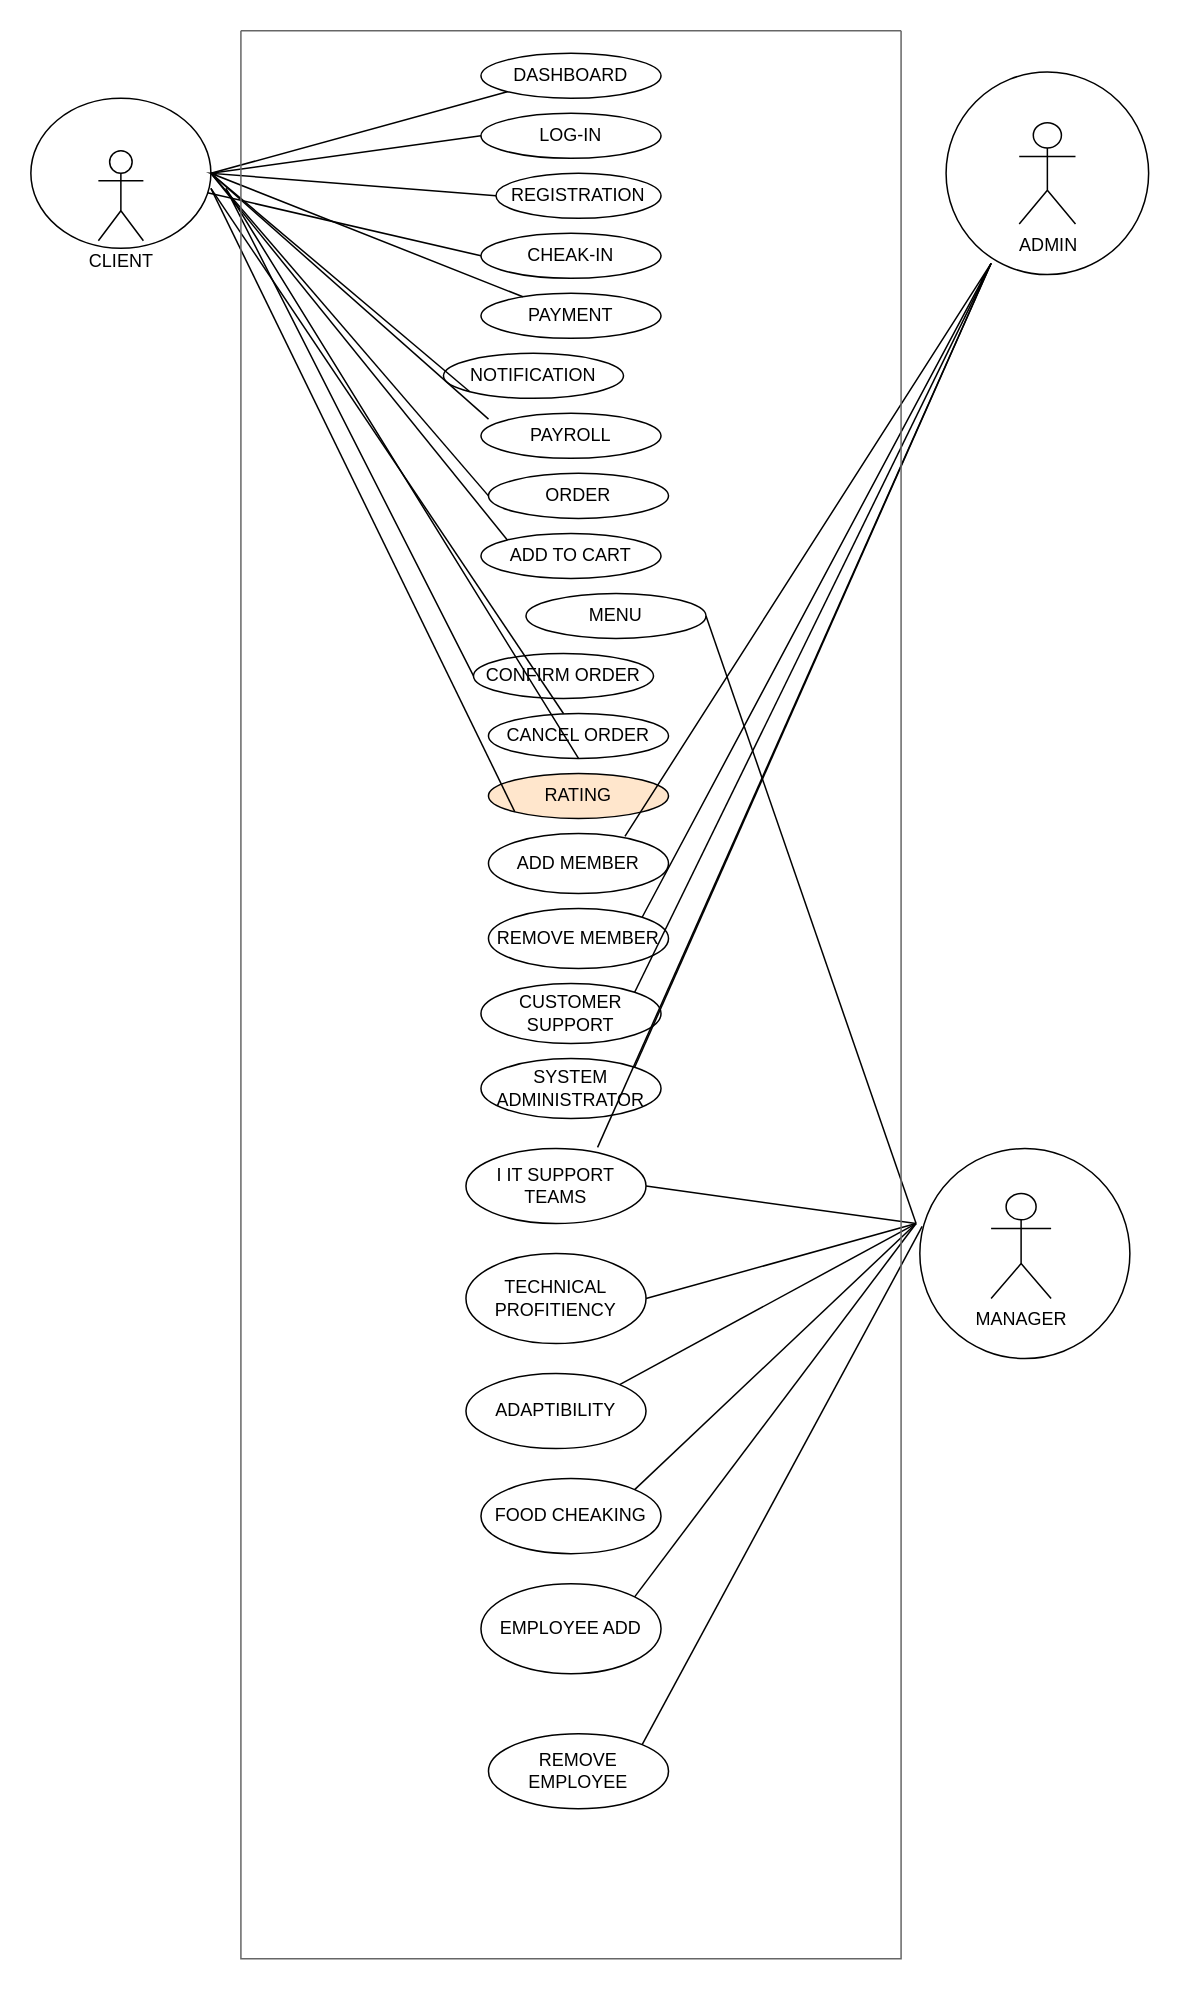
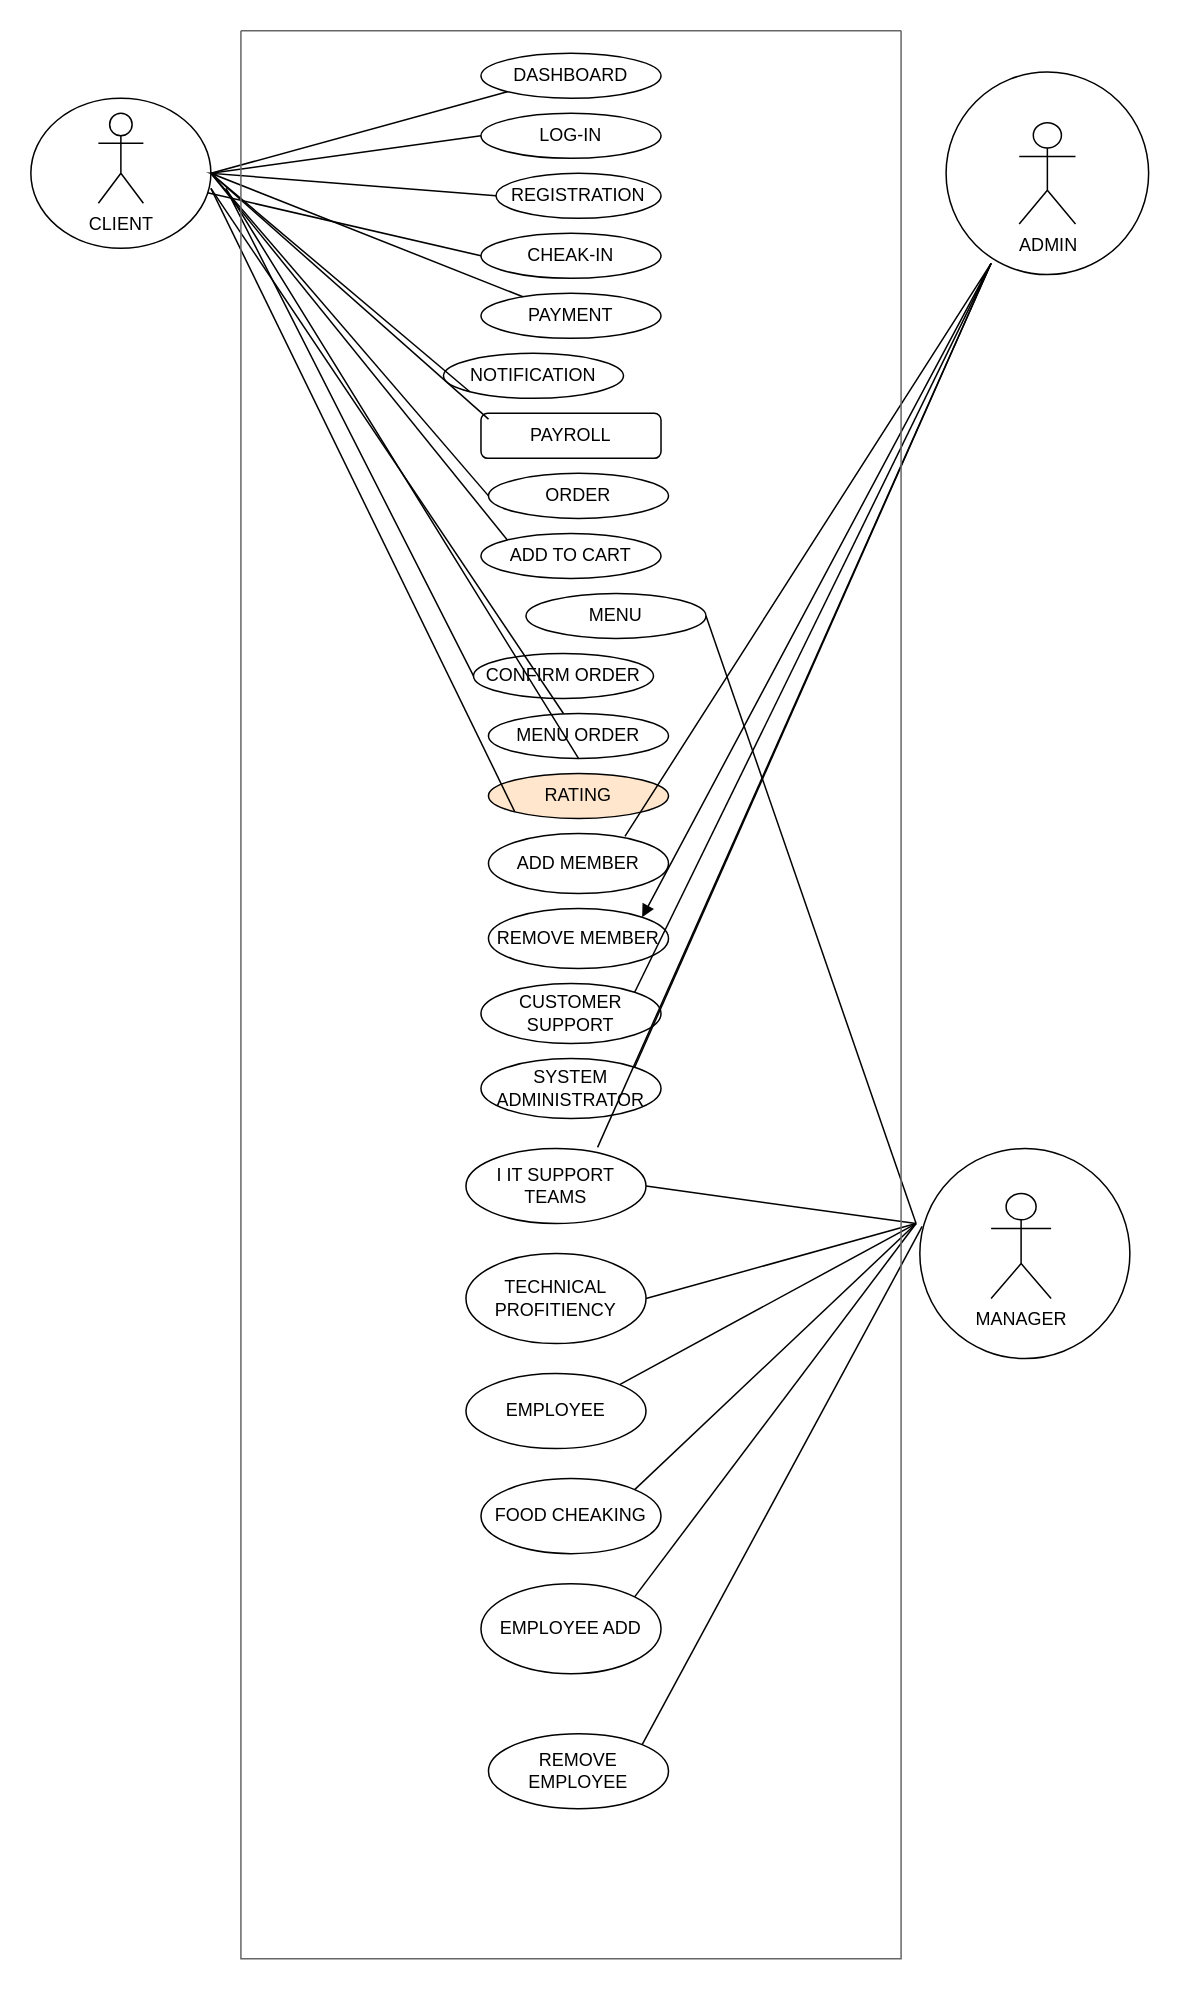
(121, 196) -> (121, 158)
(571, 436) -> (571, 436)
(578, 736) -> (578, 736)
(645, 911) -> (648, 905)
(556, 1411) -> (556, 1411)
